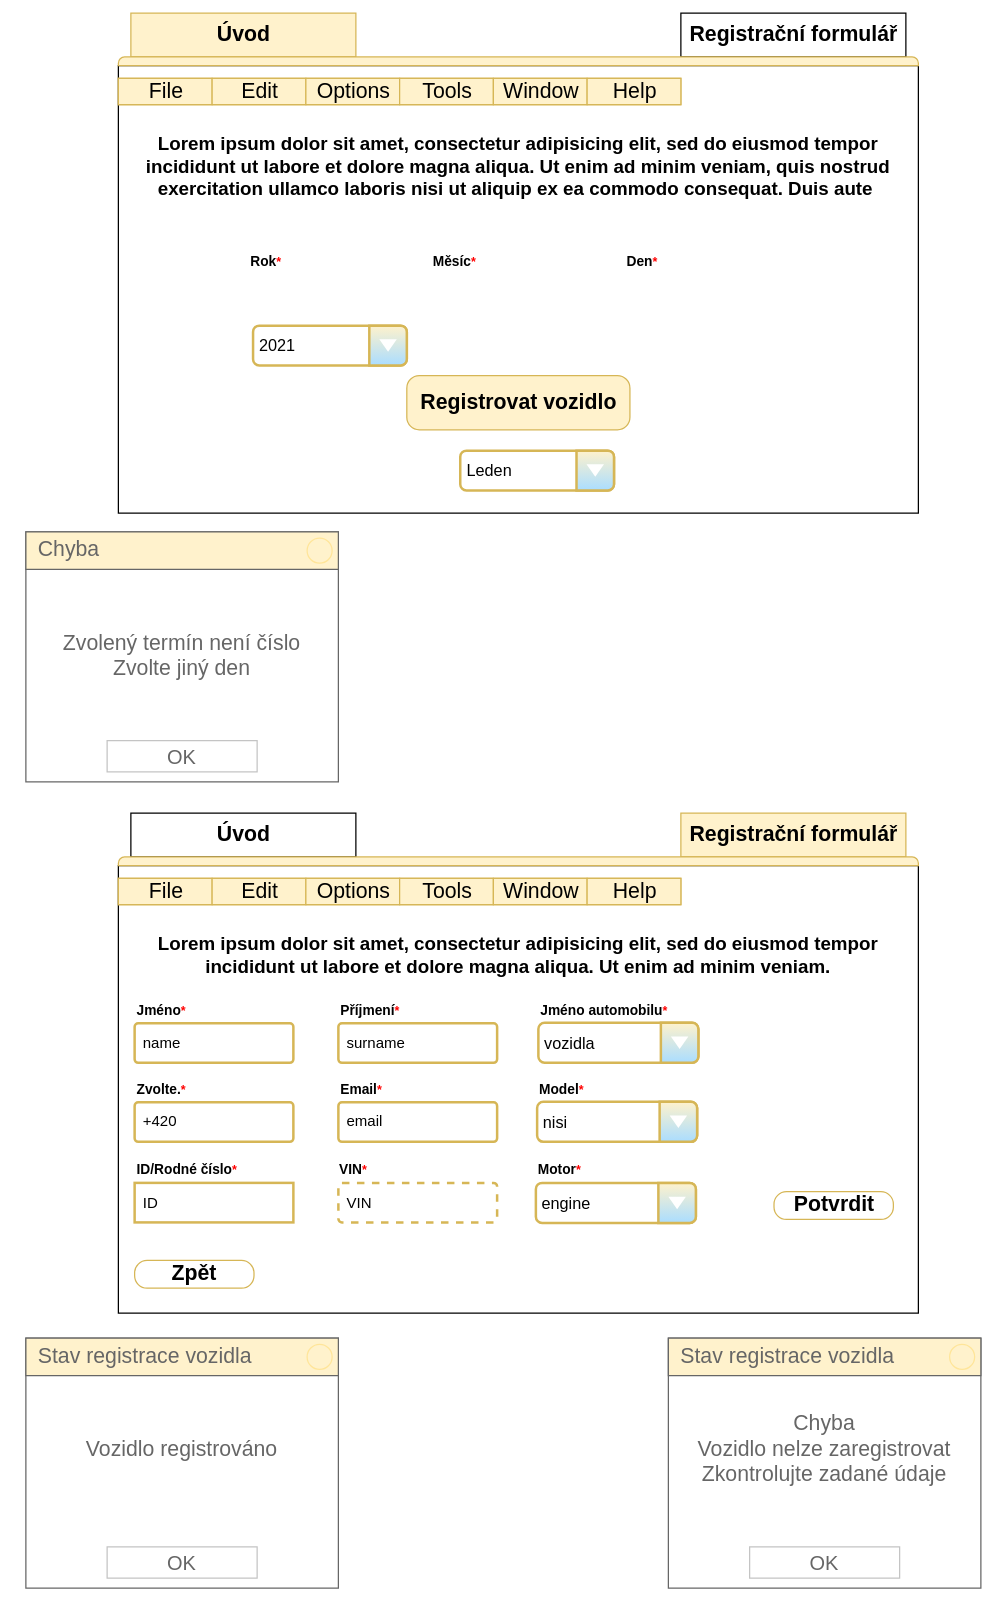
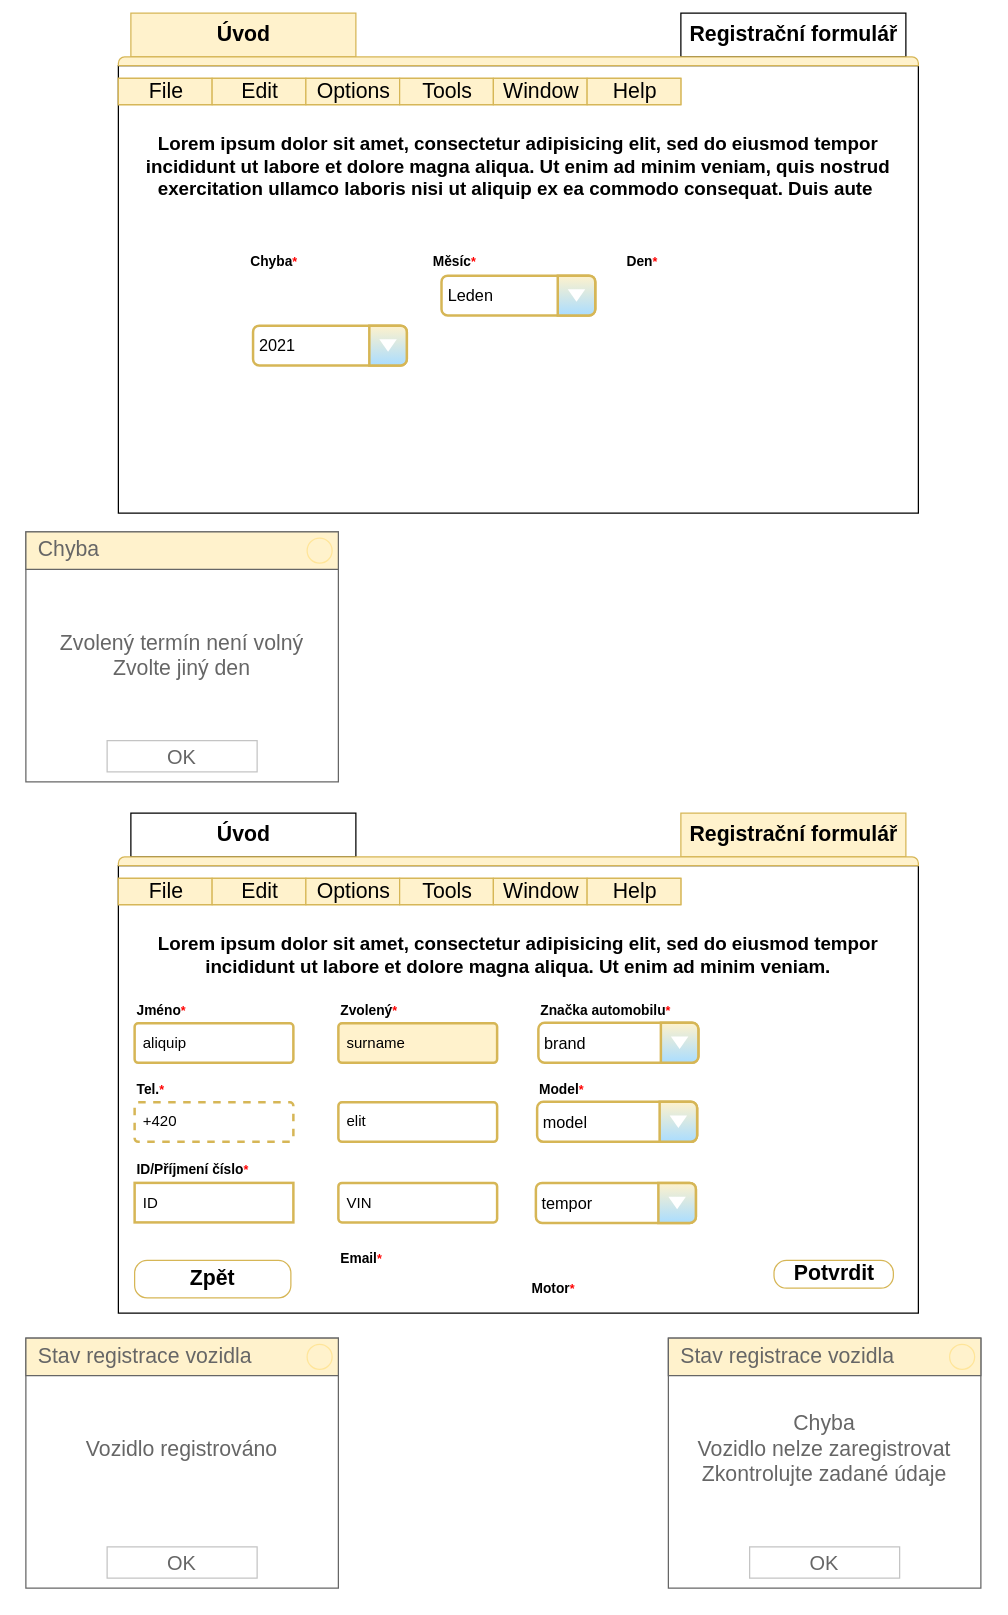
(266, 262) -> (274, 262)
(518, 403) -> none
(537, 471) -> (518, 296)
(182, 606) -> (182, 606)
(375, 1011) -> (370, 1011)
(601, 1011) -> (605, 1011)
(160, 1043) -> (167, 1043)
(418, 1043) -> (418, 1043)
(581, 1043) -> (574, 1043)
(164, 1089) -> (153, 1089)
(418, 1089) -> (418, 1258)
(214, 1122) -> (214, 1122)
(364, 1122) -> (360, 1122)
(561, 1122) -> (570, 1122)
(191, 1169) -> (203, 1169)
(416, 1170) -> none
(615, 1170) -> (609, 1288)
(418, 1203) -> (418, 1203)
(575, 1203) -> (578, 1203)
(833, 1206) -> (833, 1274)
(194, 1274) -> (213, 1279)
